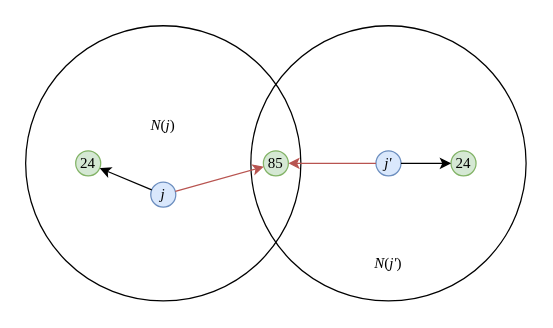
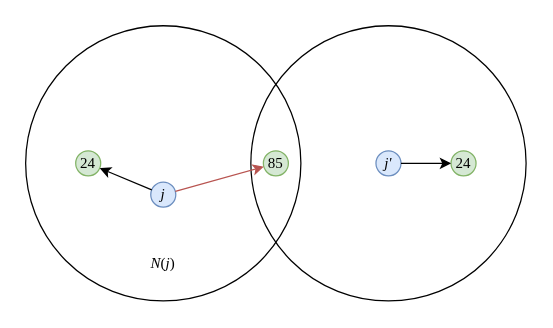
(163, 126) -> (163, 263)
(336, 163) -> none
(388, 263) -> none
